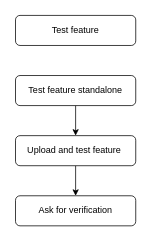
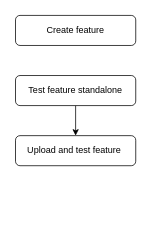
(75, 30) -> (75, 30)
(75, 177) -> none
(75, 210) -> none
